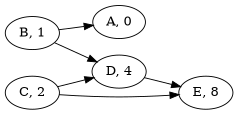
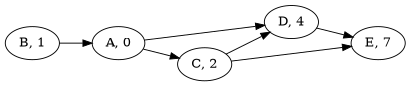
(72, 50) -> (200, 33)
none -> (157, 53)
(206, 93) -> (378, 43)
